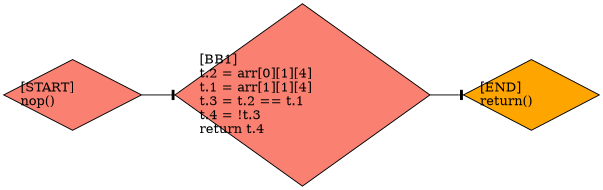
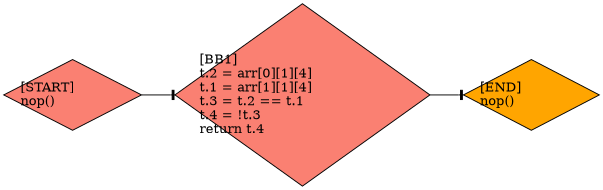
(531, 95) -> (531, 95)
